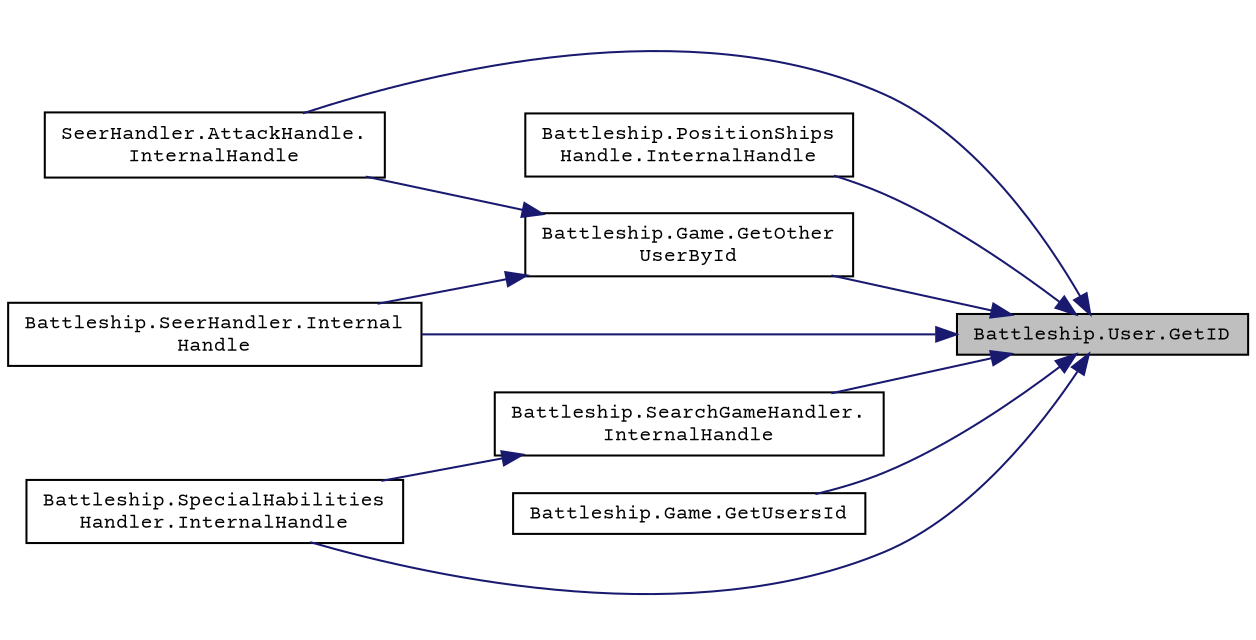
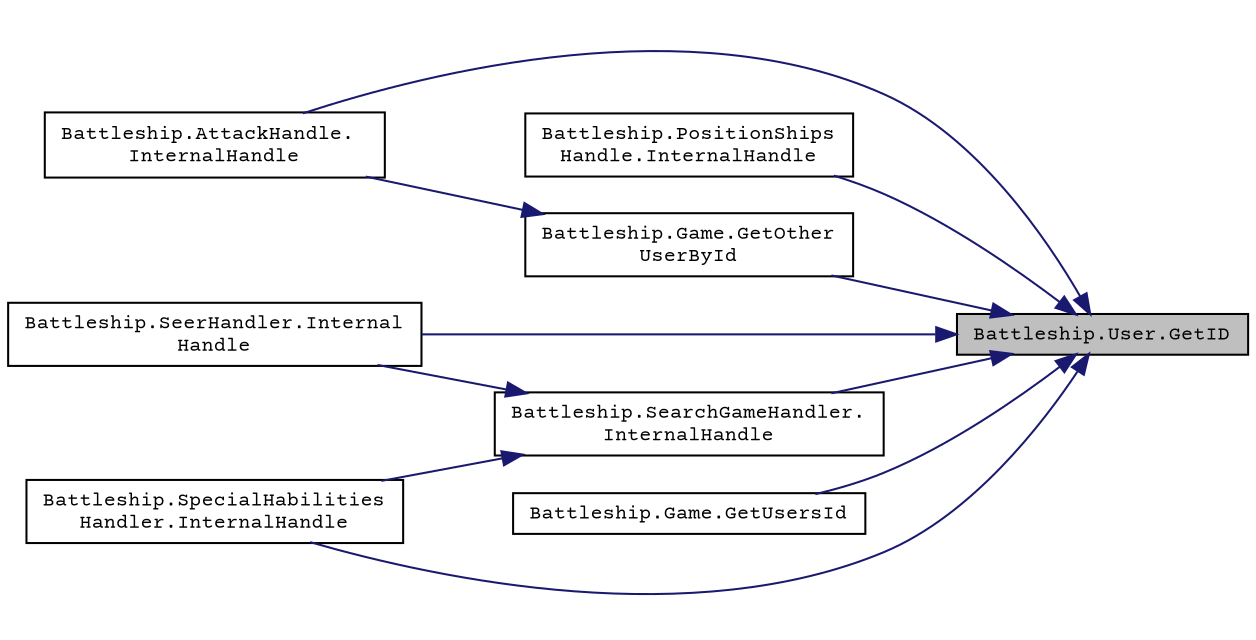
(215, 145) -> (215, 145)
(442, 292) -> (442, 377)
